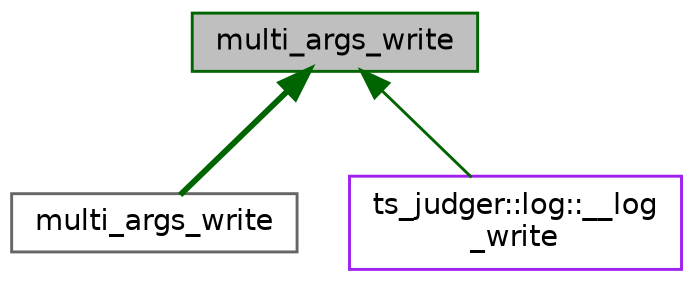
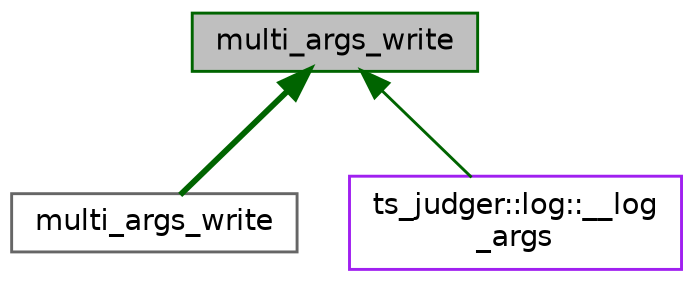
(516, 223) -> (516, 223)
